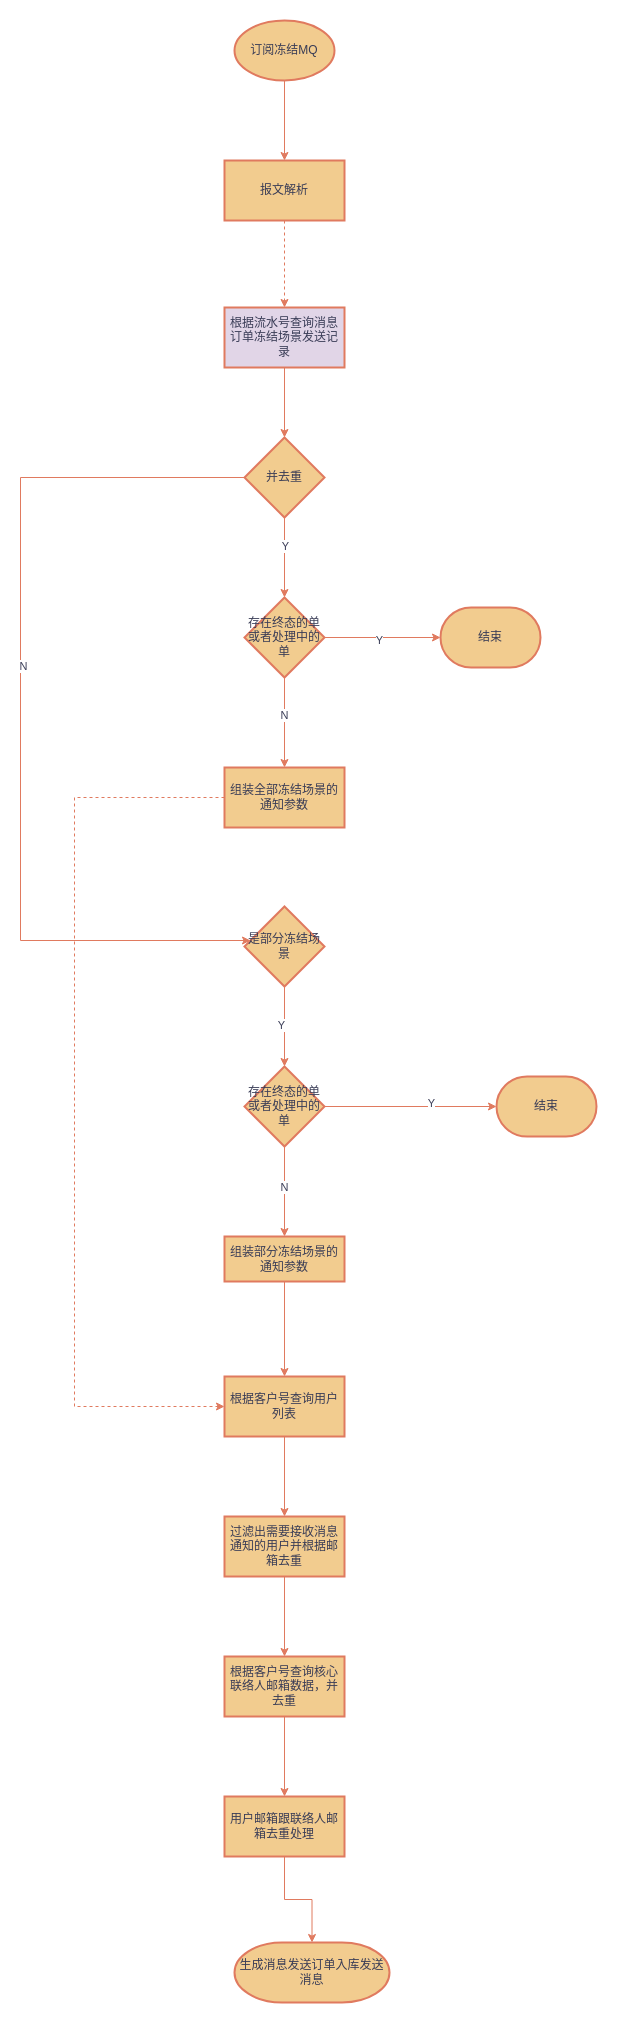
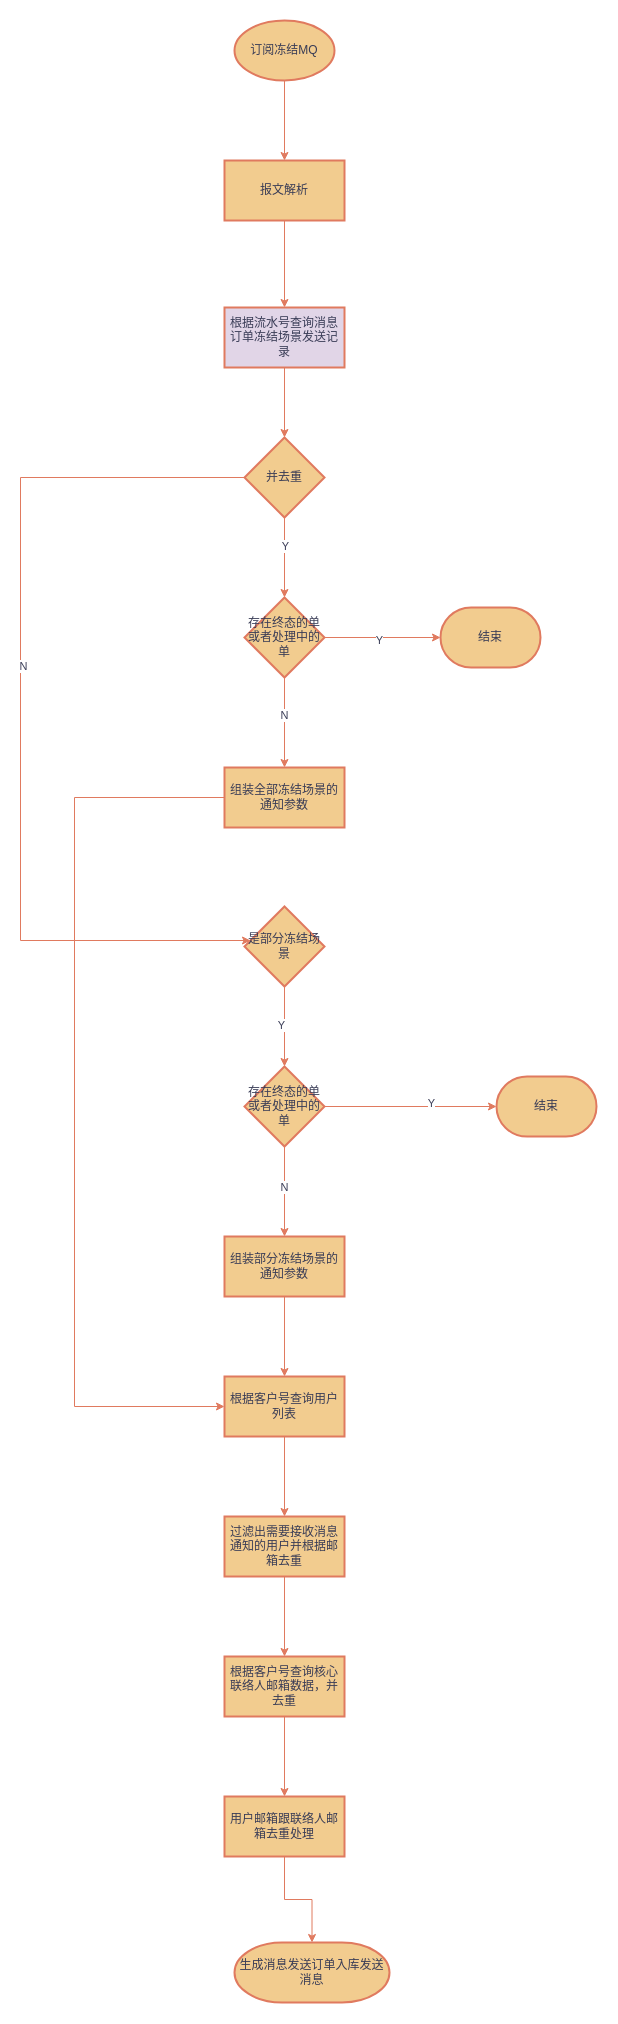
(285, 260) -> (285, 260)
(75, 1099) -> (75, 1099)
(285, 1259) -> (285, 1267)
